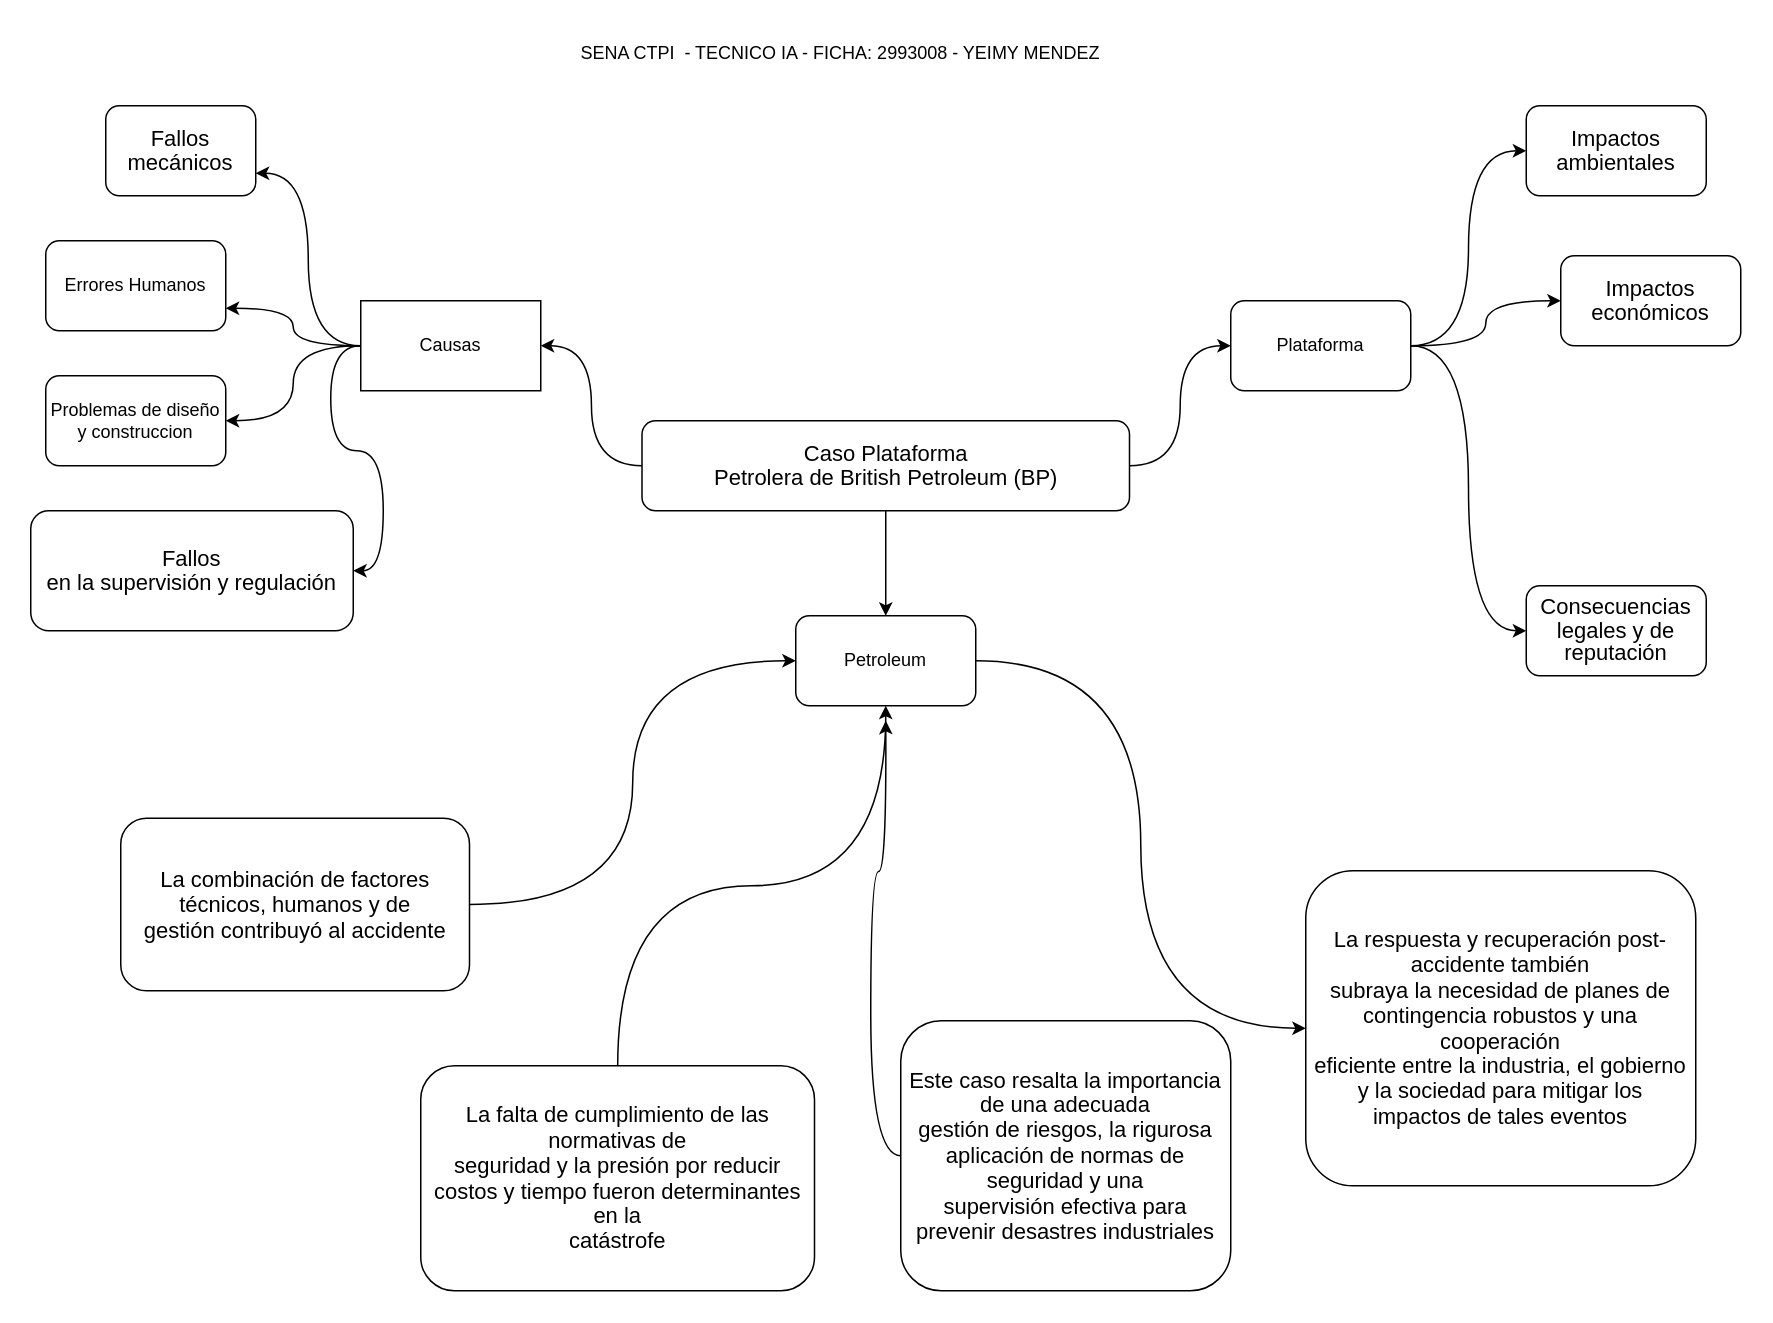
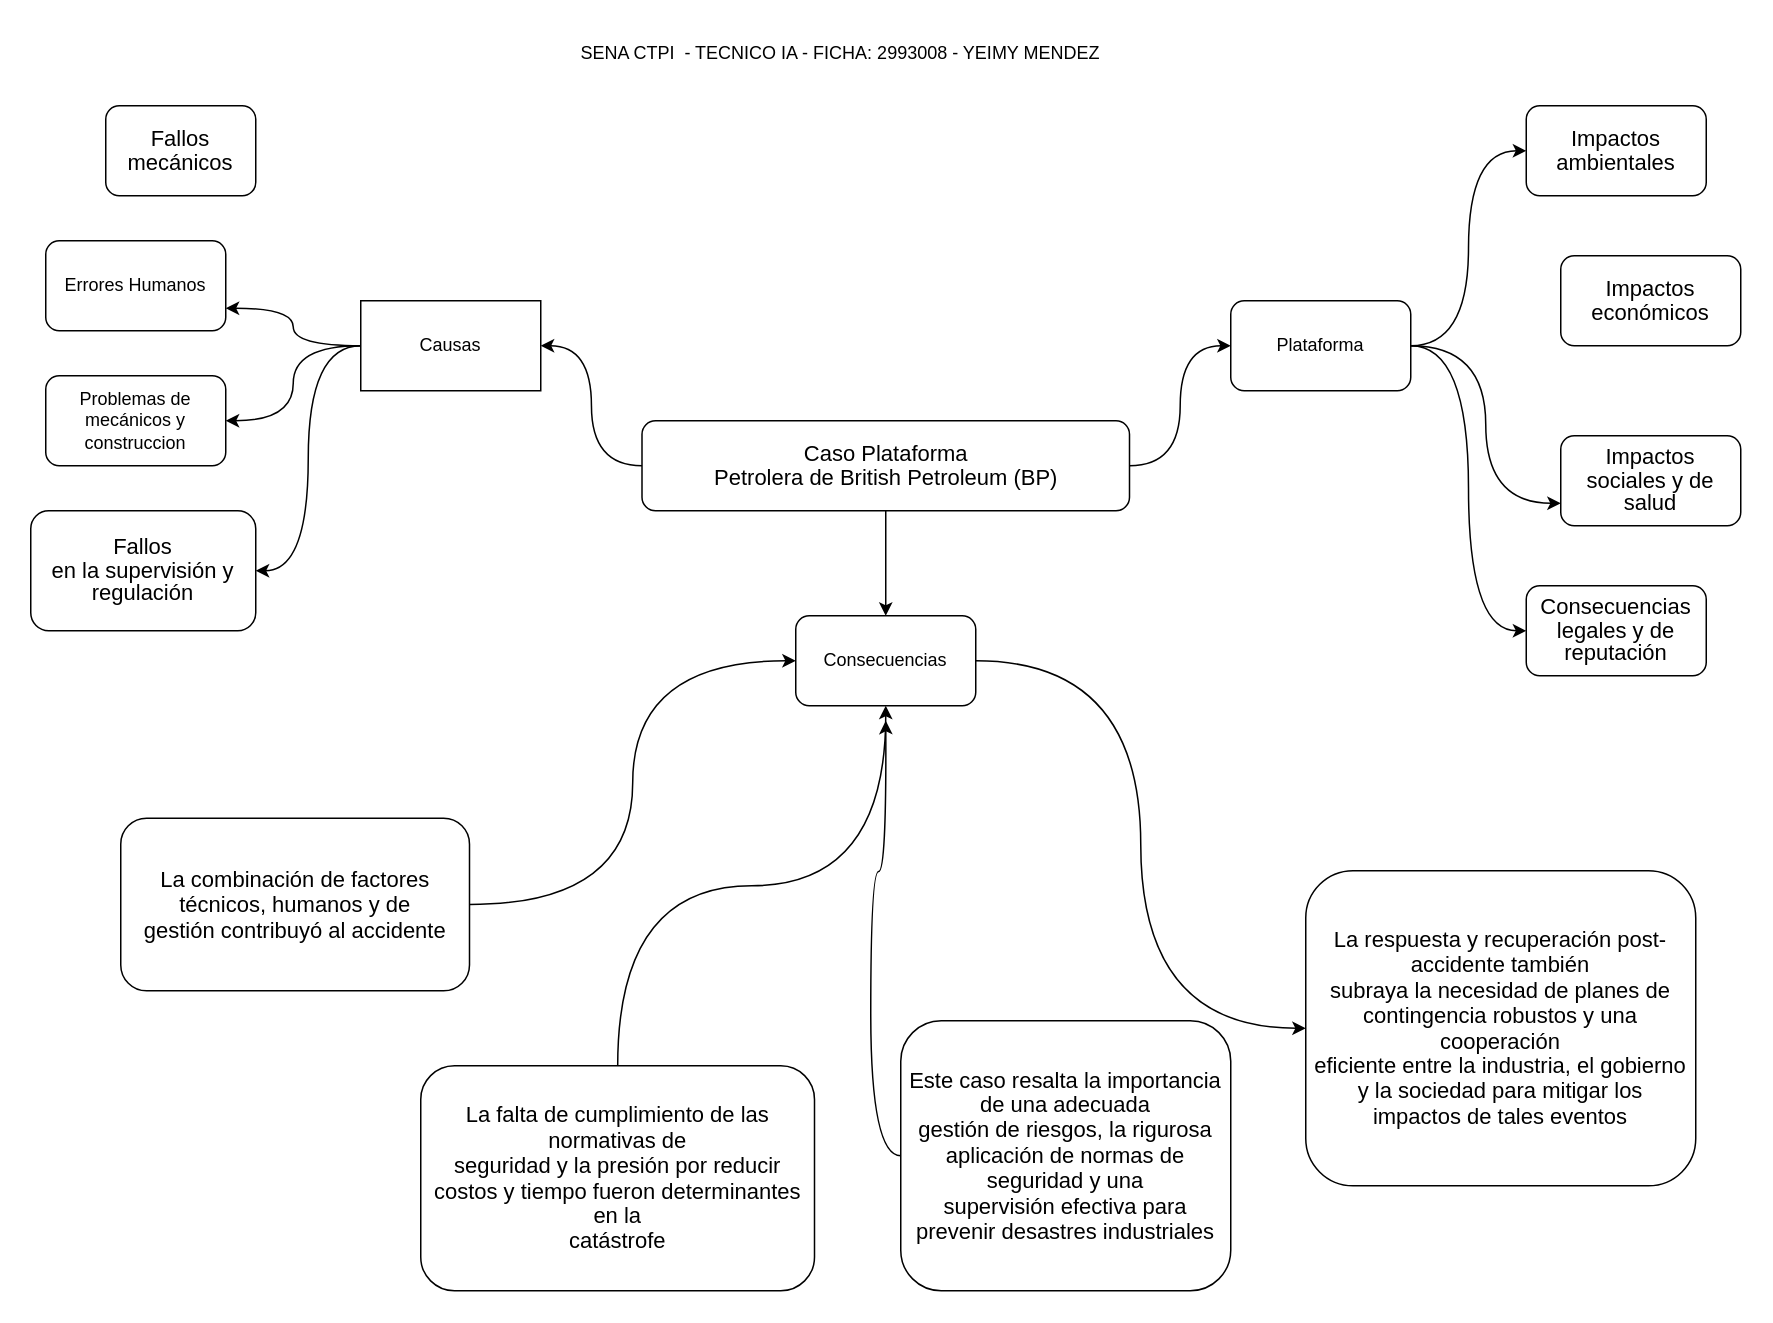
(308, 253) -> none
(1486, 321) -> none
(136, 421) -> (136, 421)
none -> (1486, 430)
none -> (1651, 481)
(192, 571) -> (143, 571)
(886, 661) -> (886, 661)
